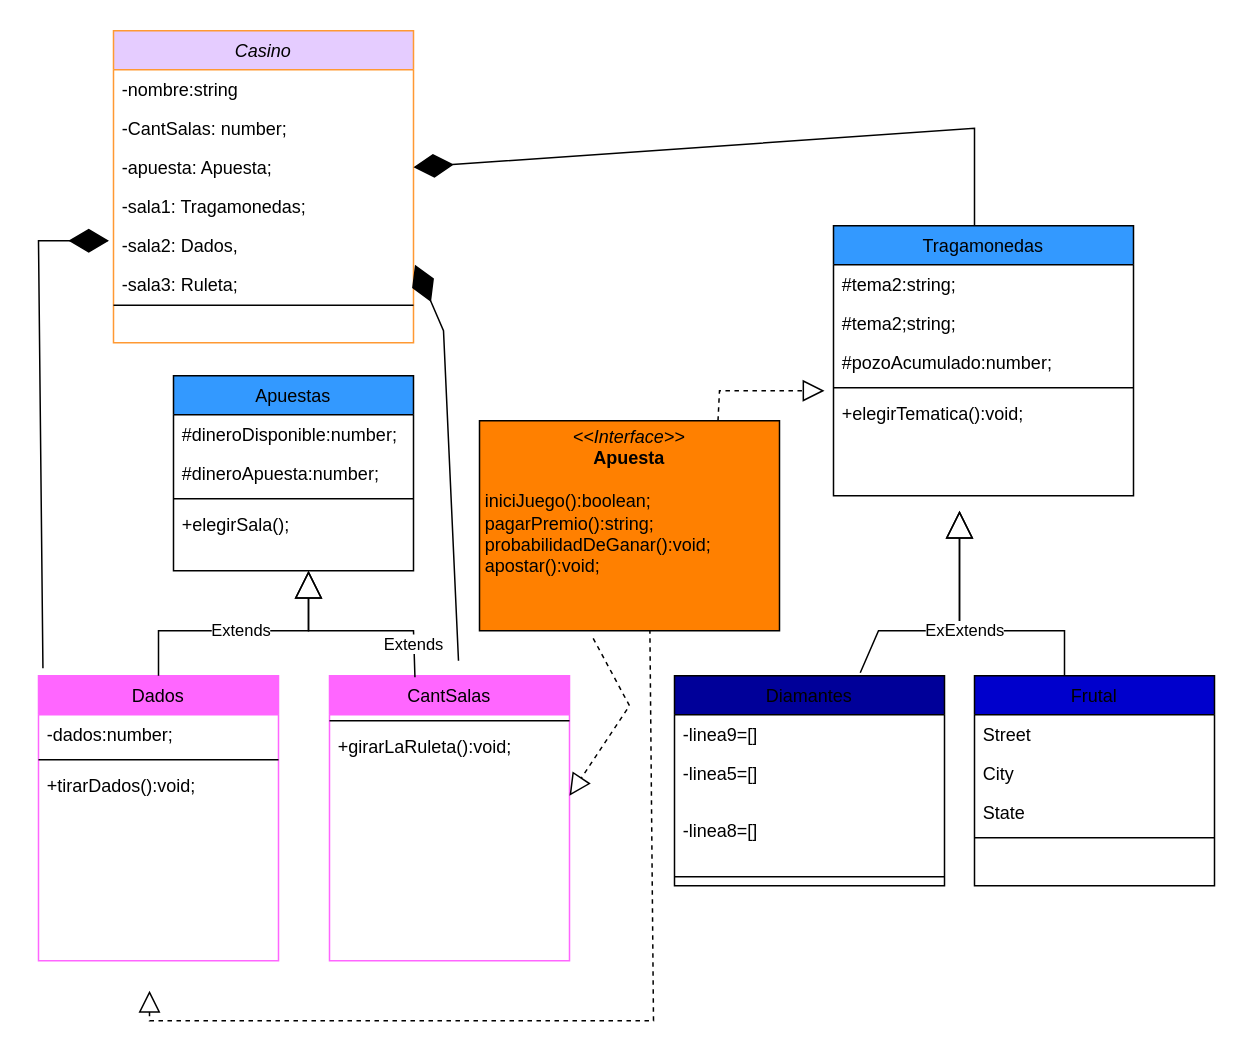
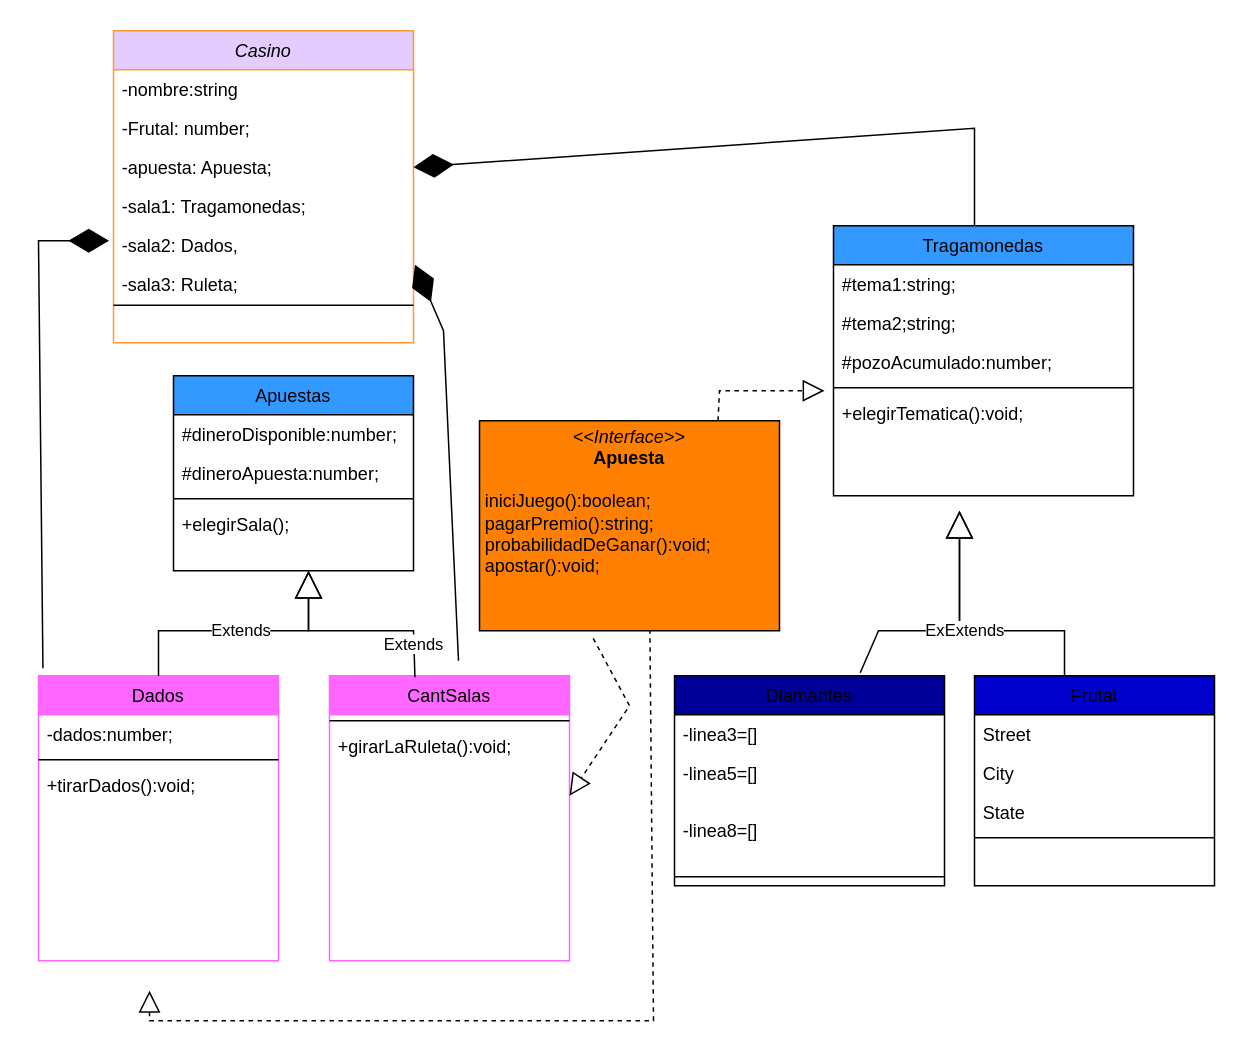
(208, 129) -> (193, 129)
(905, 285) -> (905, 285)
(728, 735) -> (728, 735)
